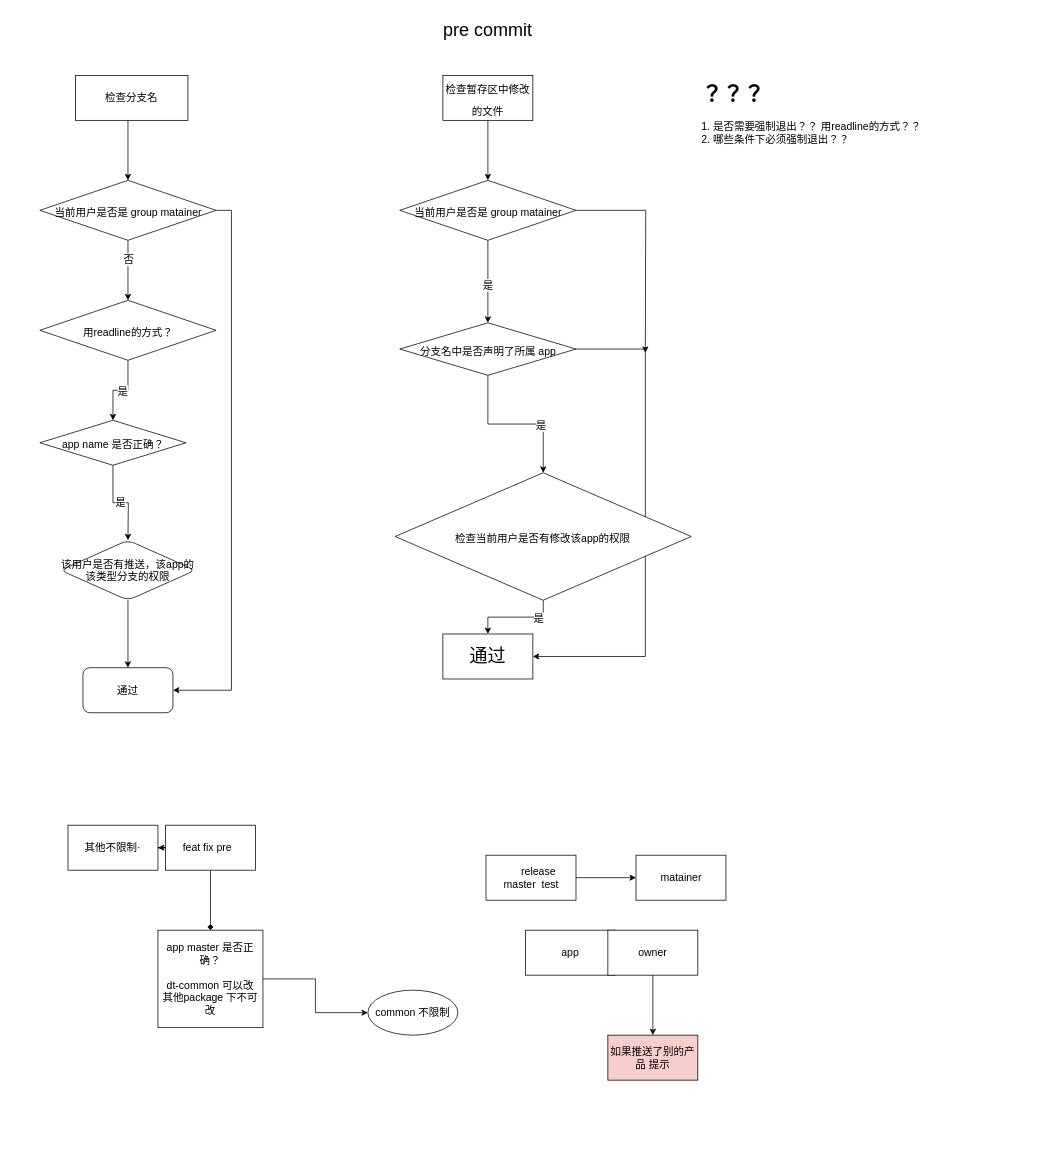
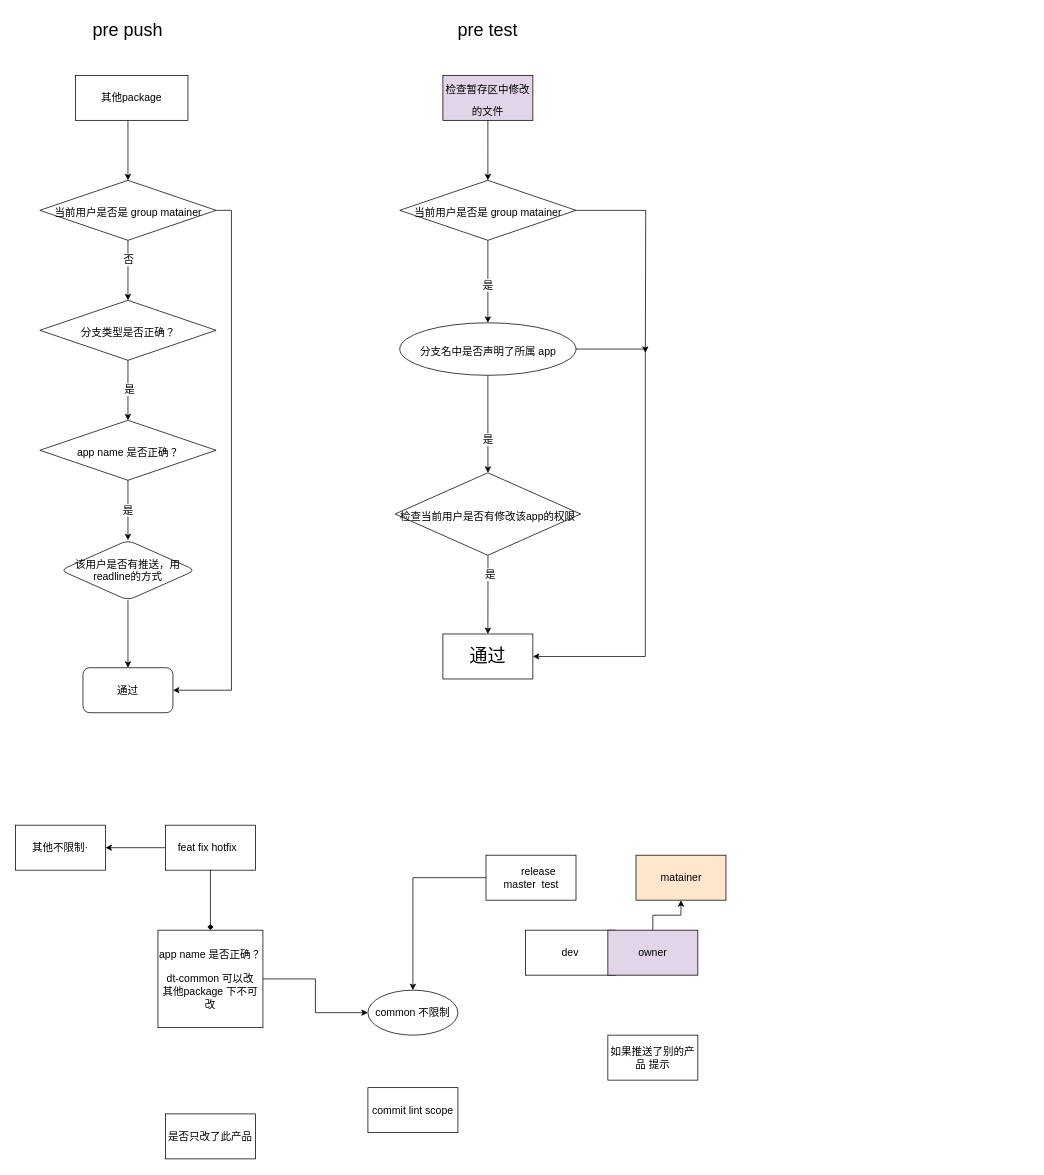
none -> (128, 30)
(488, 30) -> (488, 30)
(132, 98) -> (132, 98)
(488, 98) -> (488, 98)
(863, 158) -> none
(128, 330) -> (128, 330)
(488, 349) -> (488, 349)
(113, 443) -> (128, 450)
(543, 537) -> (488, 514)
(128, 570) -> (128, 570)
(113, 848) -> (60, 848)
(210, 848) -> (210, 848)
(603, 878) -> (449, 878)
(681, 878) -> (681, 878)
(570, 953) -> (570, 953)
(653, 953) -> (653, 953)
(210, 979) -> (210, 979)
(653, 1029) -> (671, 915)
(653, 1058) -> (653, 1058)
none -> (413, 1110)
none -> (210, 1137)
